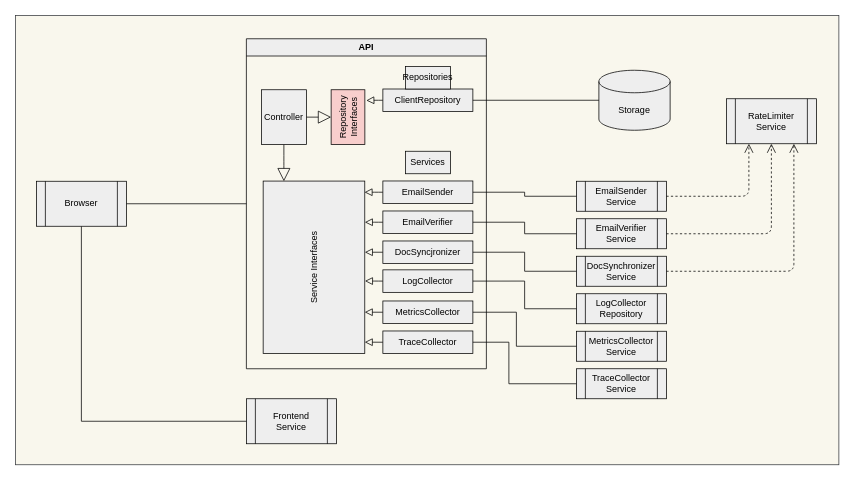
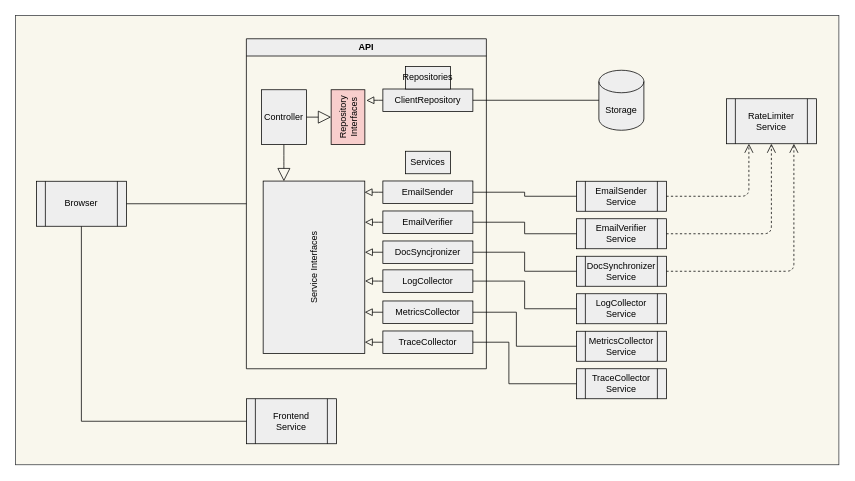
(635, 100) -> (621, 100)
(621, 309) -> (621, 309)
